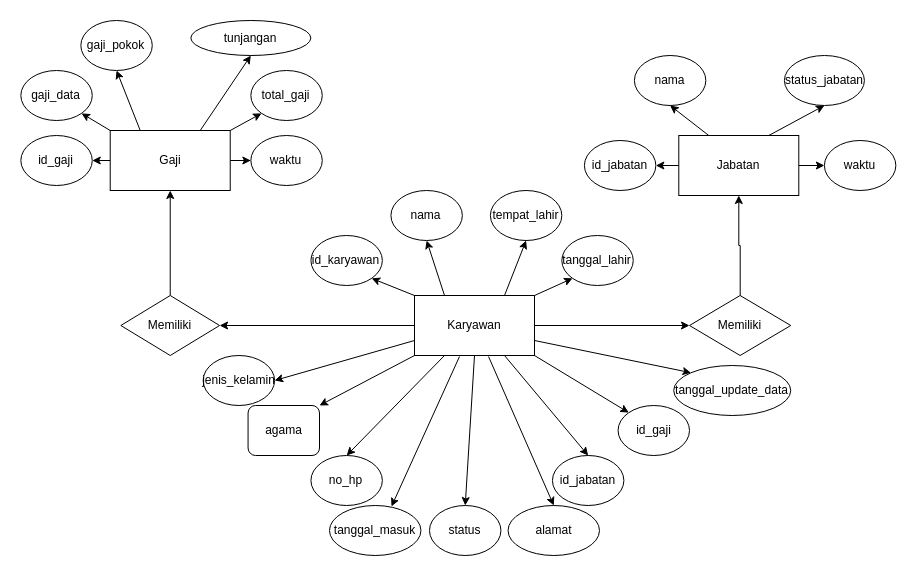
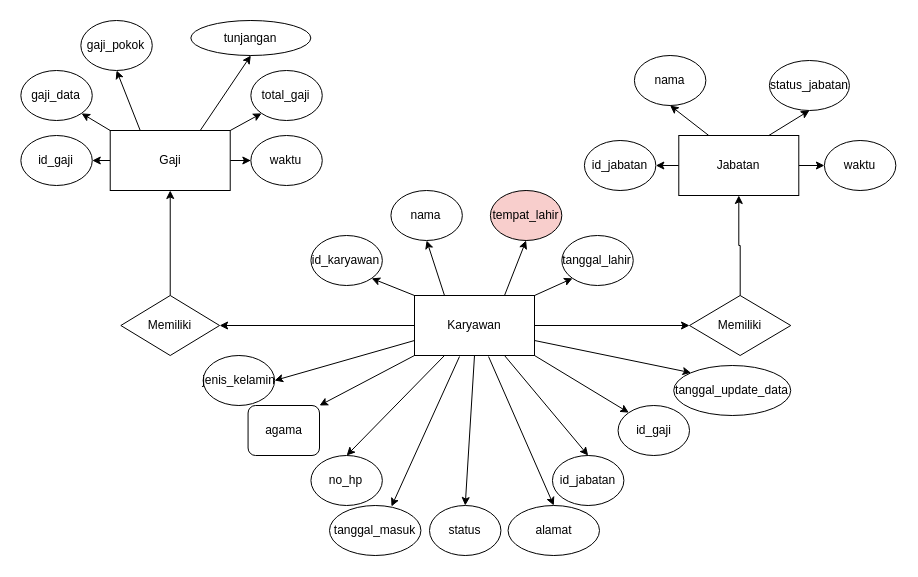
(824, 81) -> (809, 86)
(526, 216) -> (526, 216)
